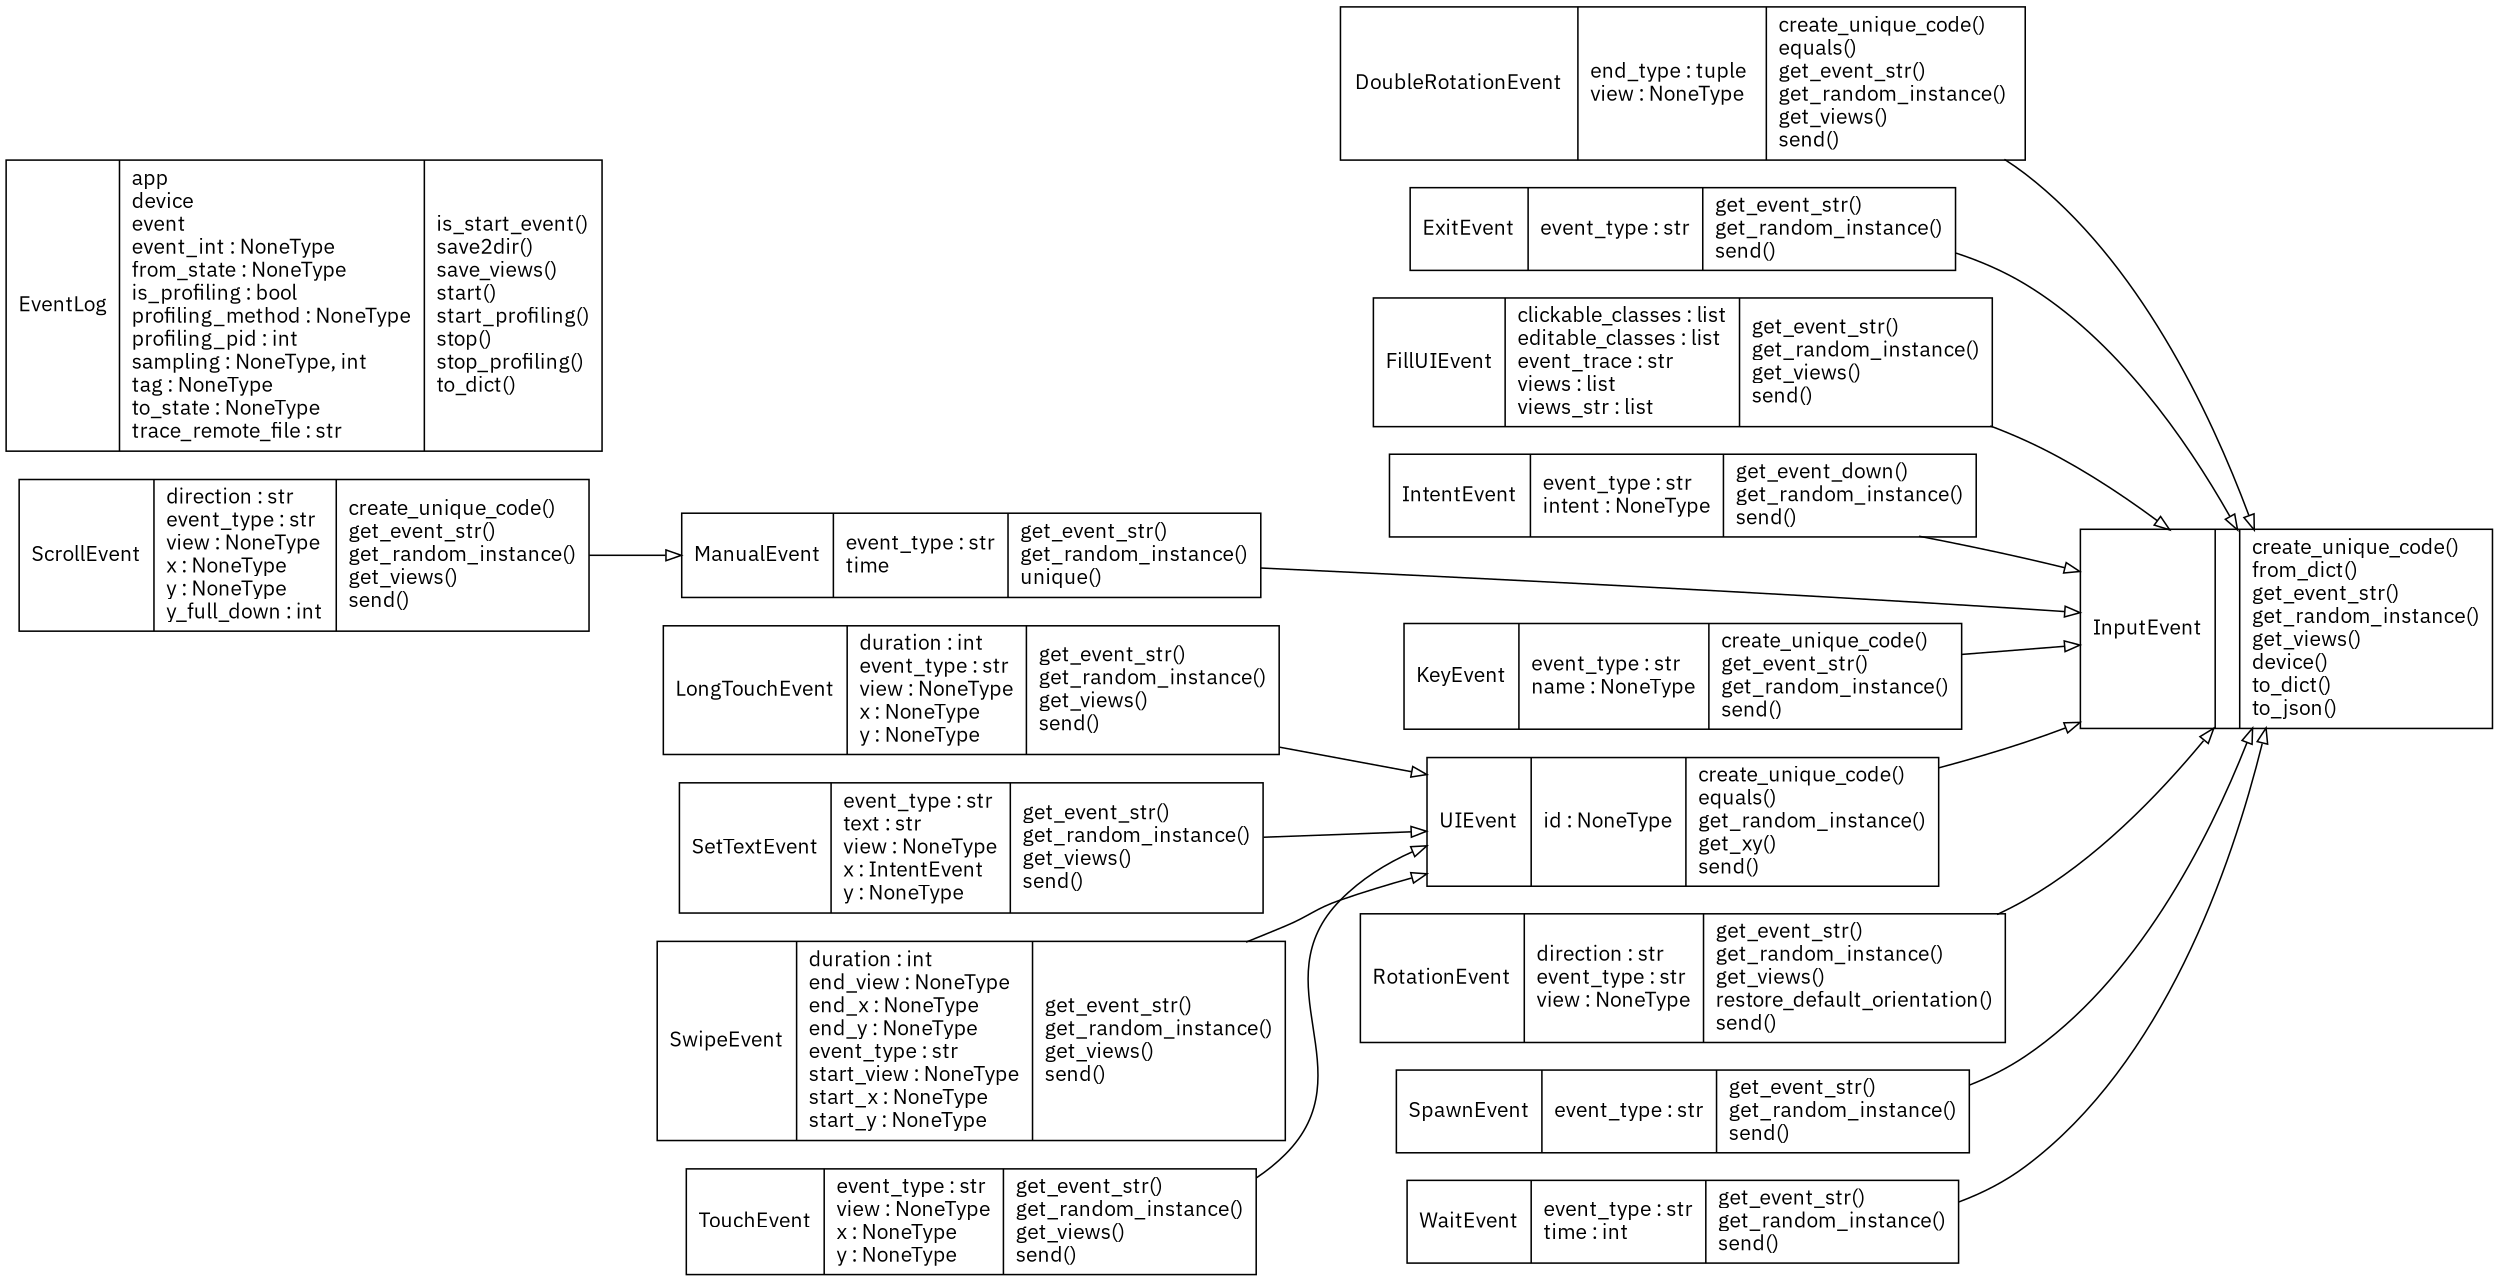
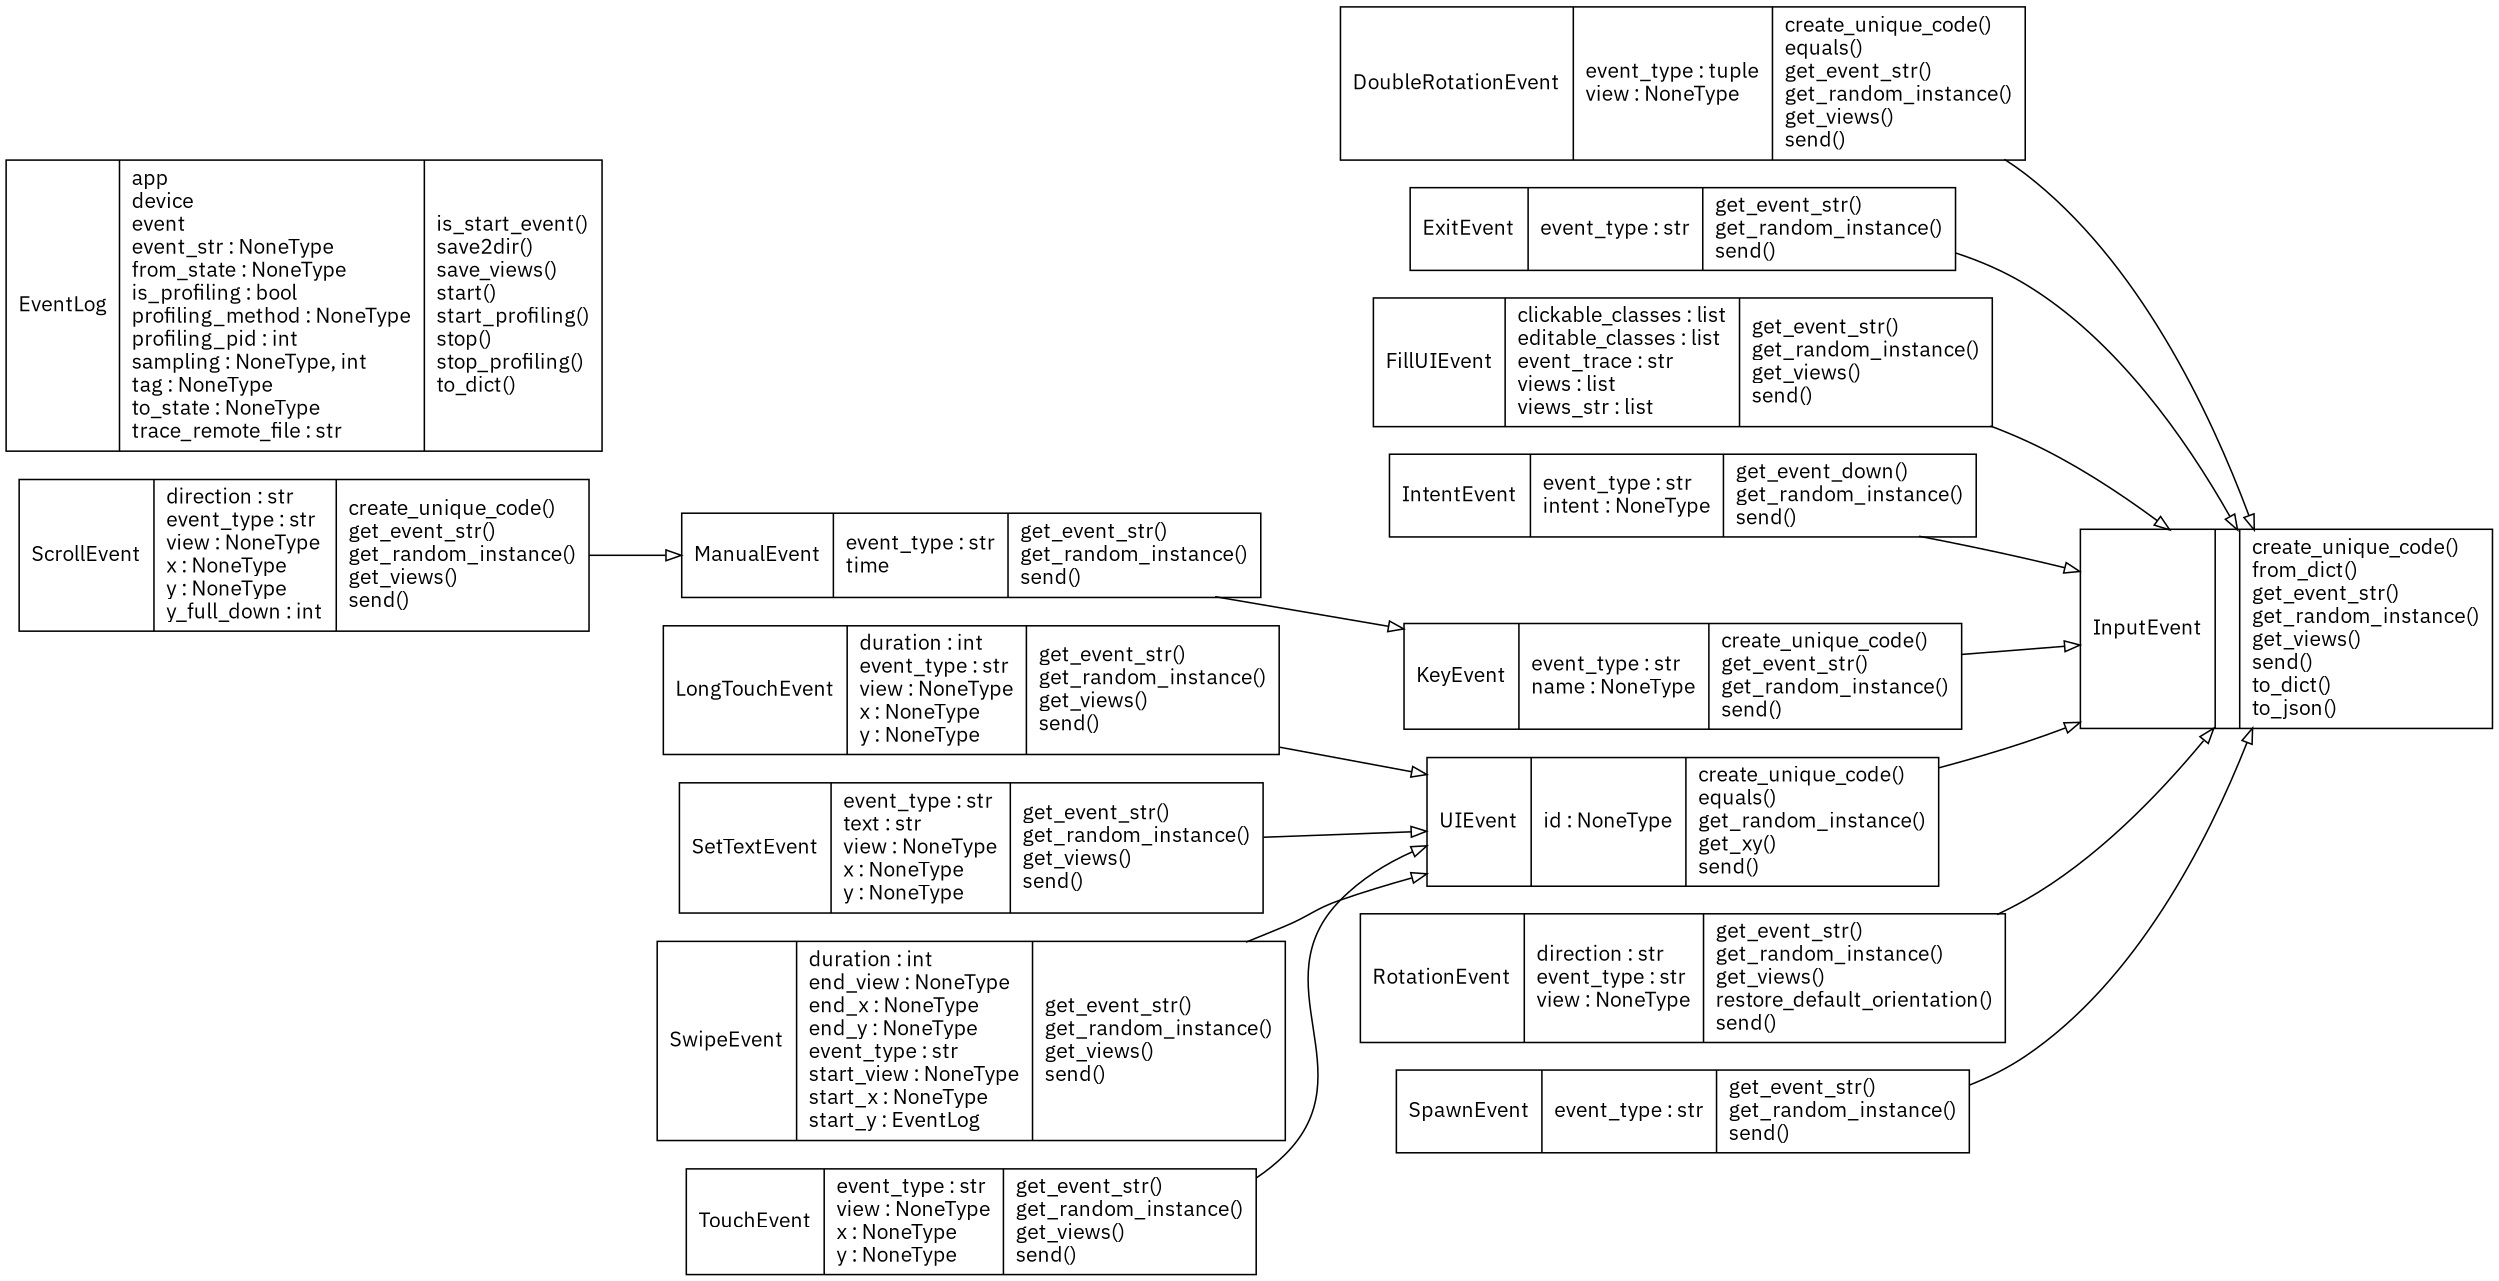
(1669, 71) -> (1673, 71)
(234, 247) -> (234, 247)
(1062, 578) -> (1051, 578)
(1663, 588) -> (1302, 612)
(2290, 663) -> (2283, 663)
(914, 870) -> (904, 870)
(898, 1121) -> (895, 1121)
(1683, 1222) -> none
